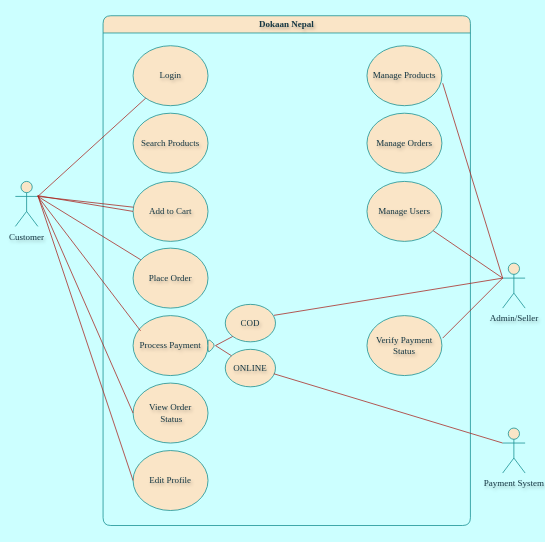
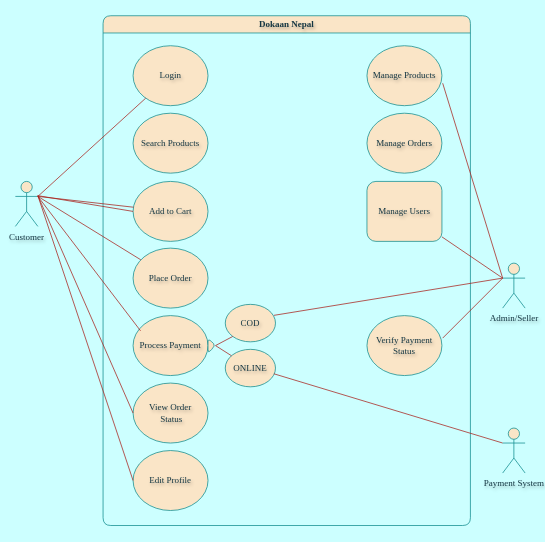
(405, 211) -> (405, 211)
